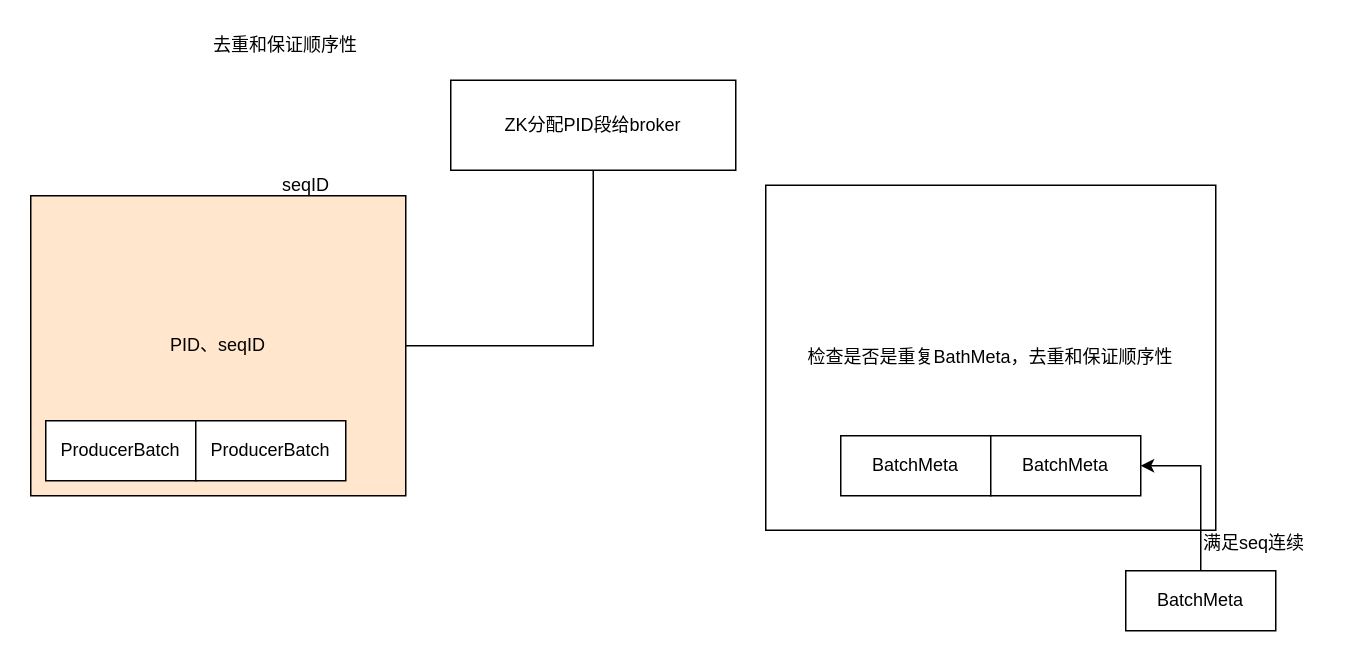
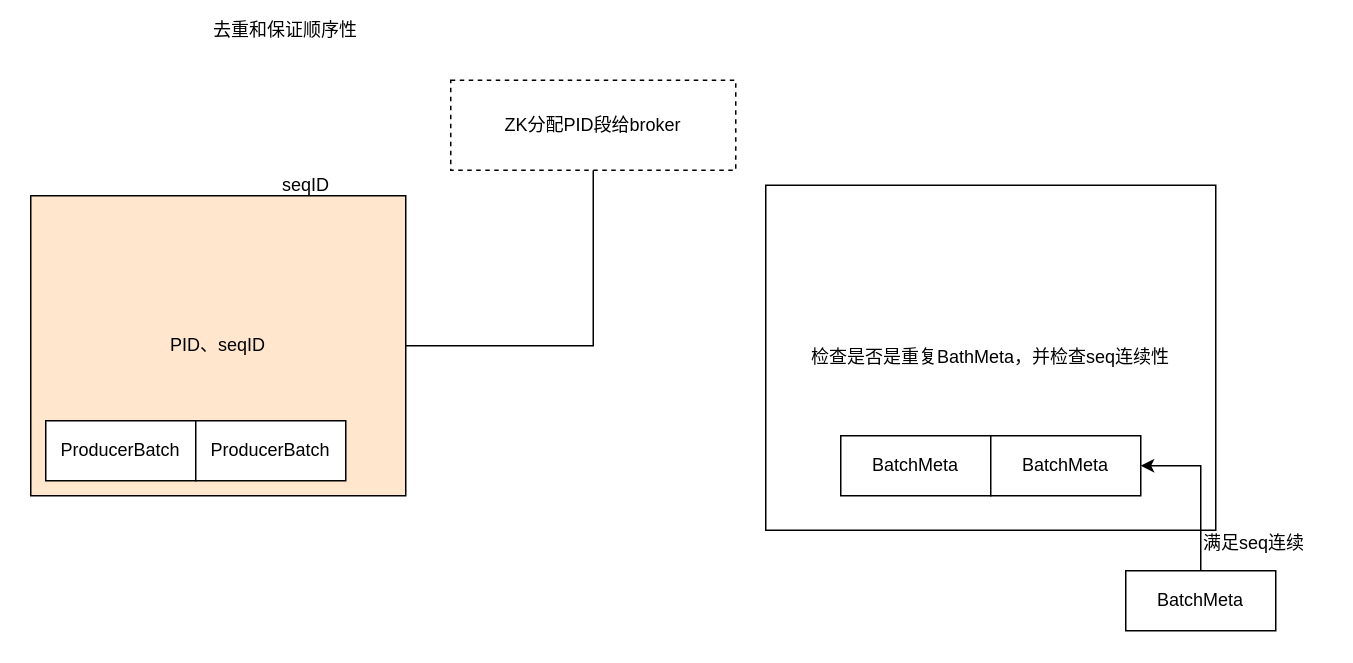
(293, 46) -> (293, 31)
(593, 125) -> (593, 125)
(991, 358) -> (991, 358)
